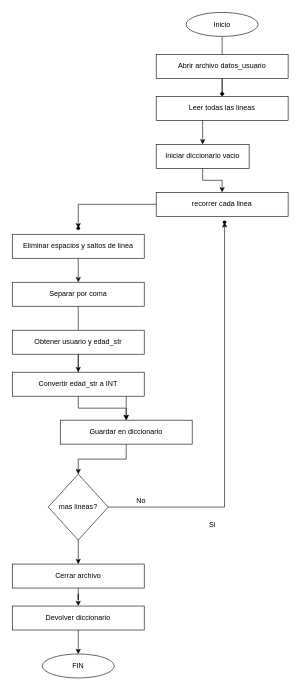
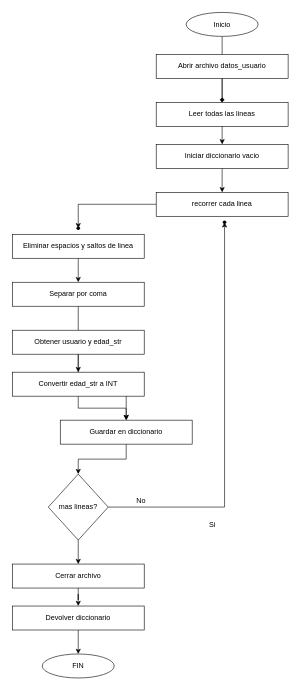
(222, 108) -> (222, 114)
(203, 156) -> (222, 156)
